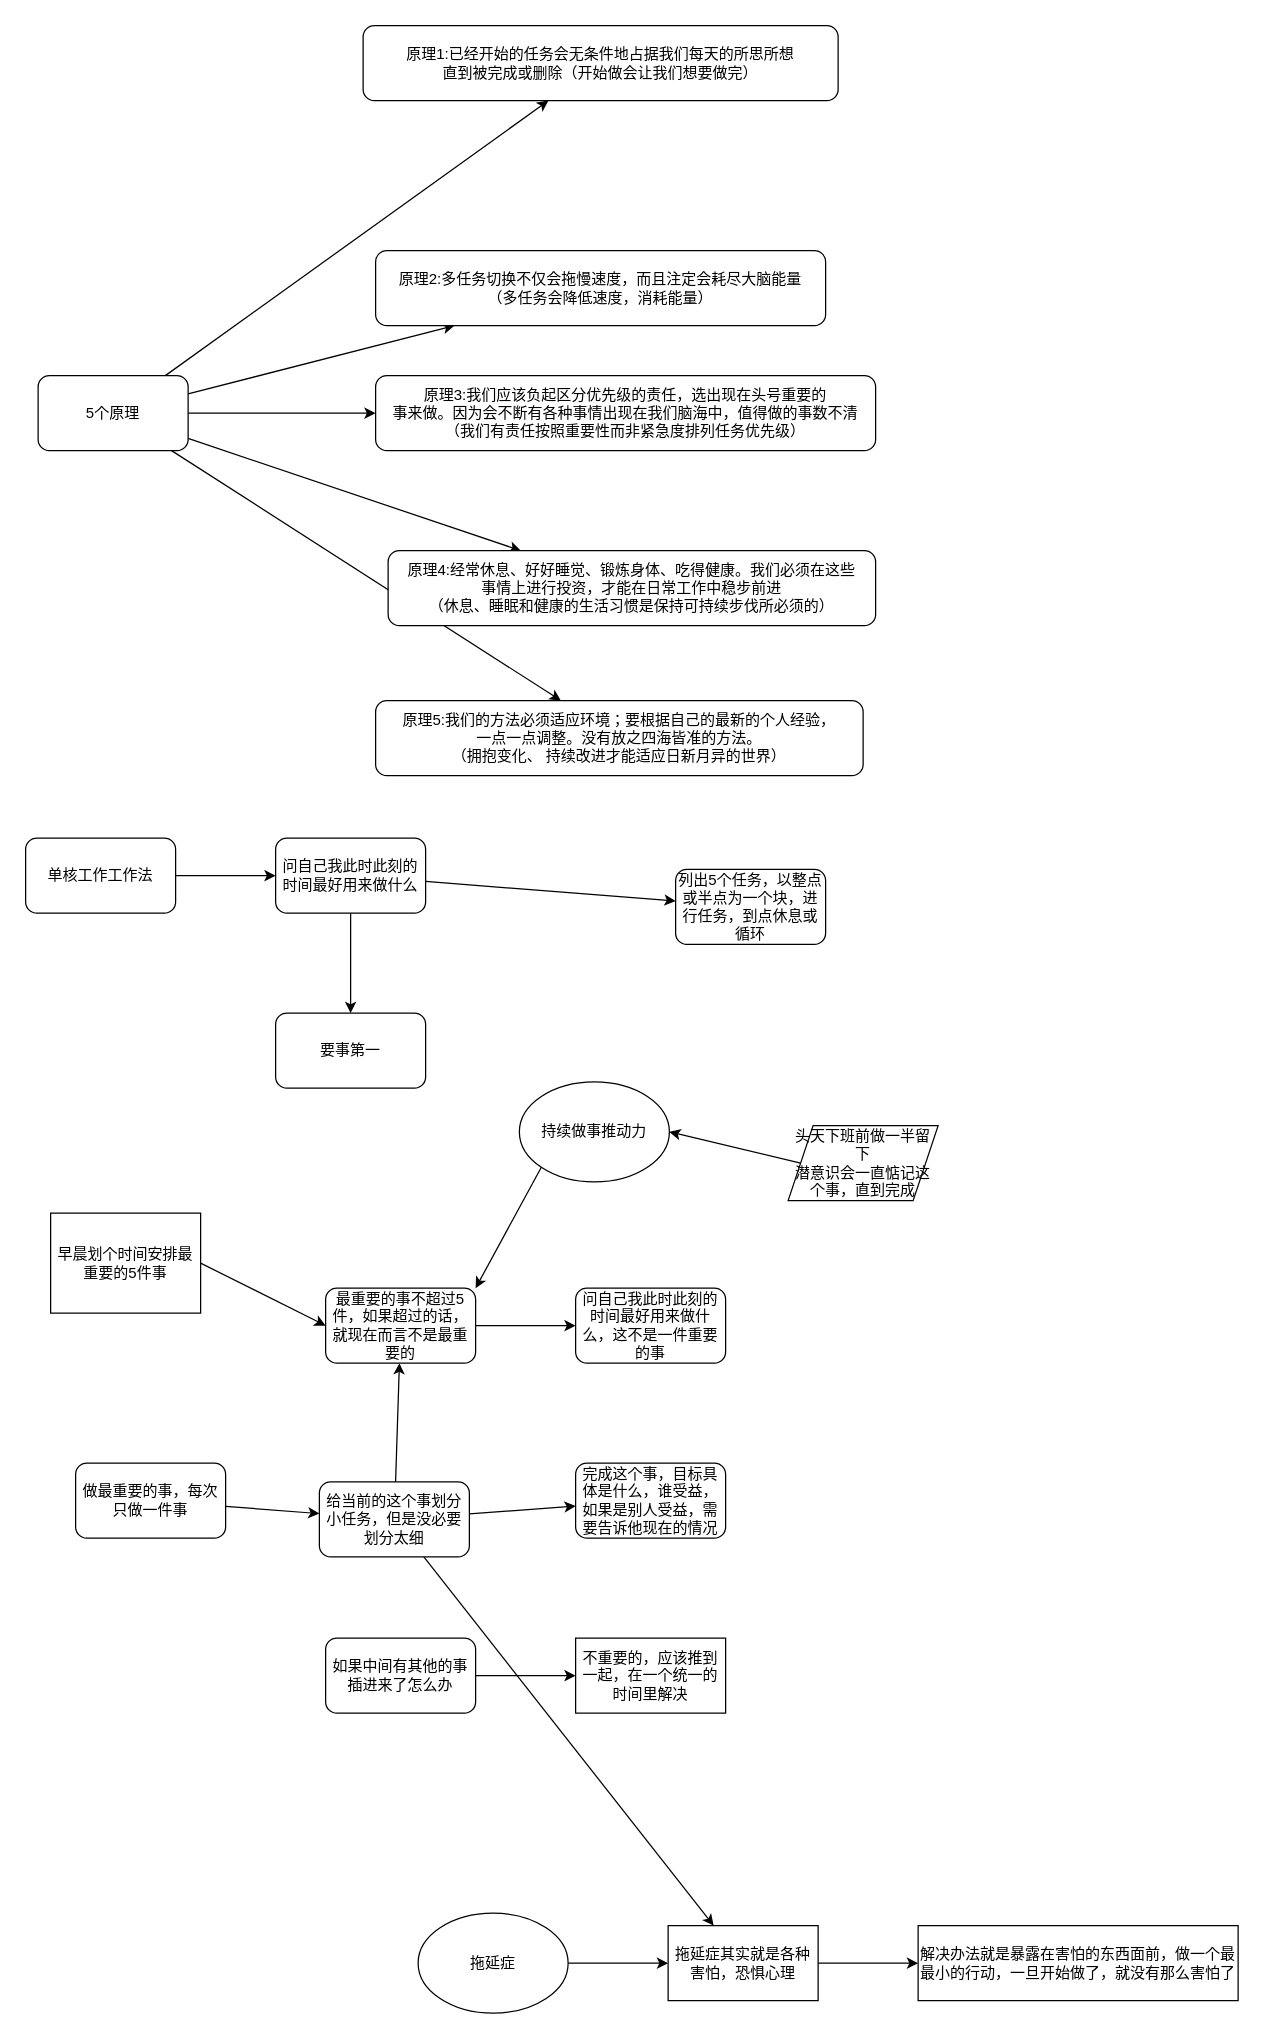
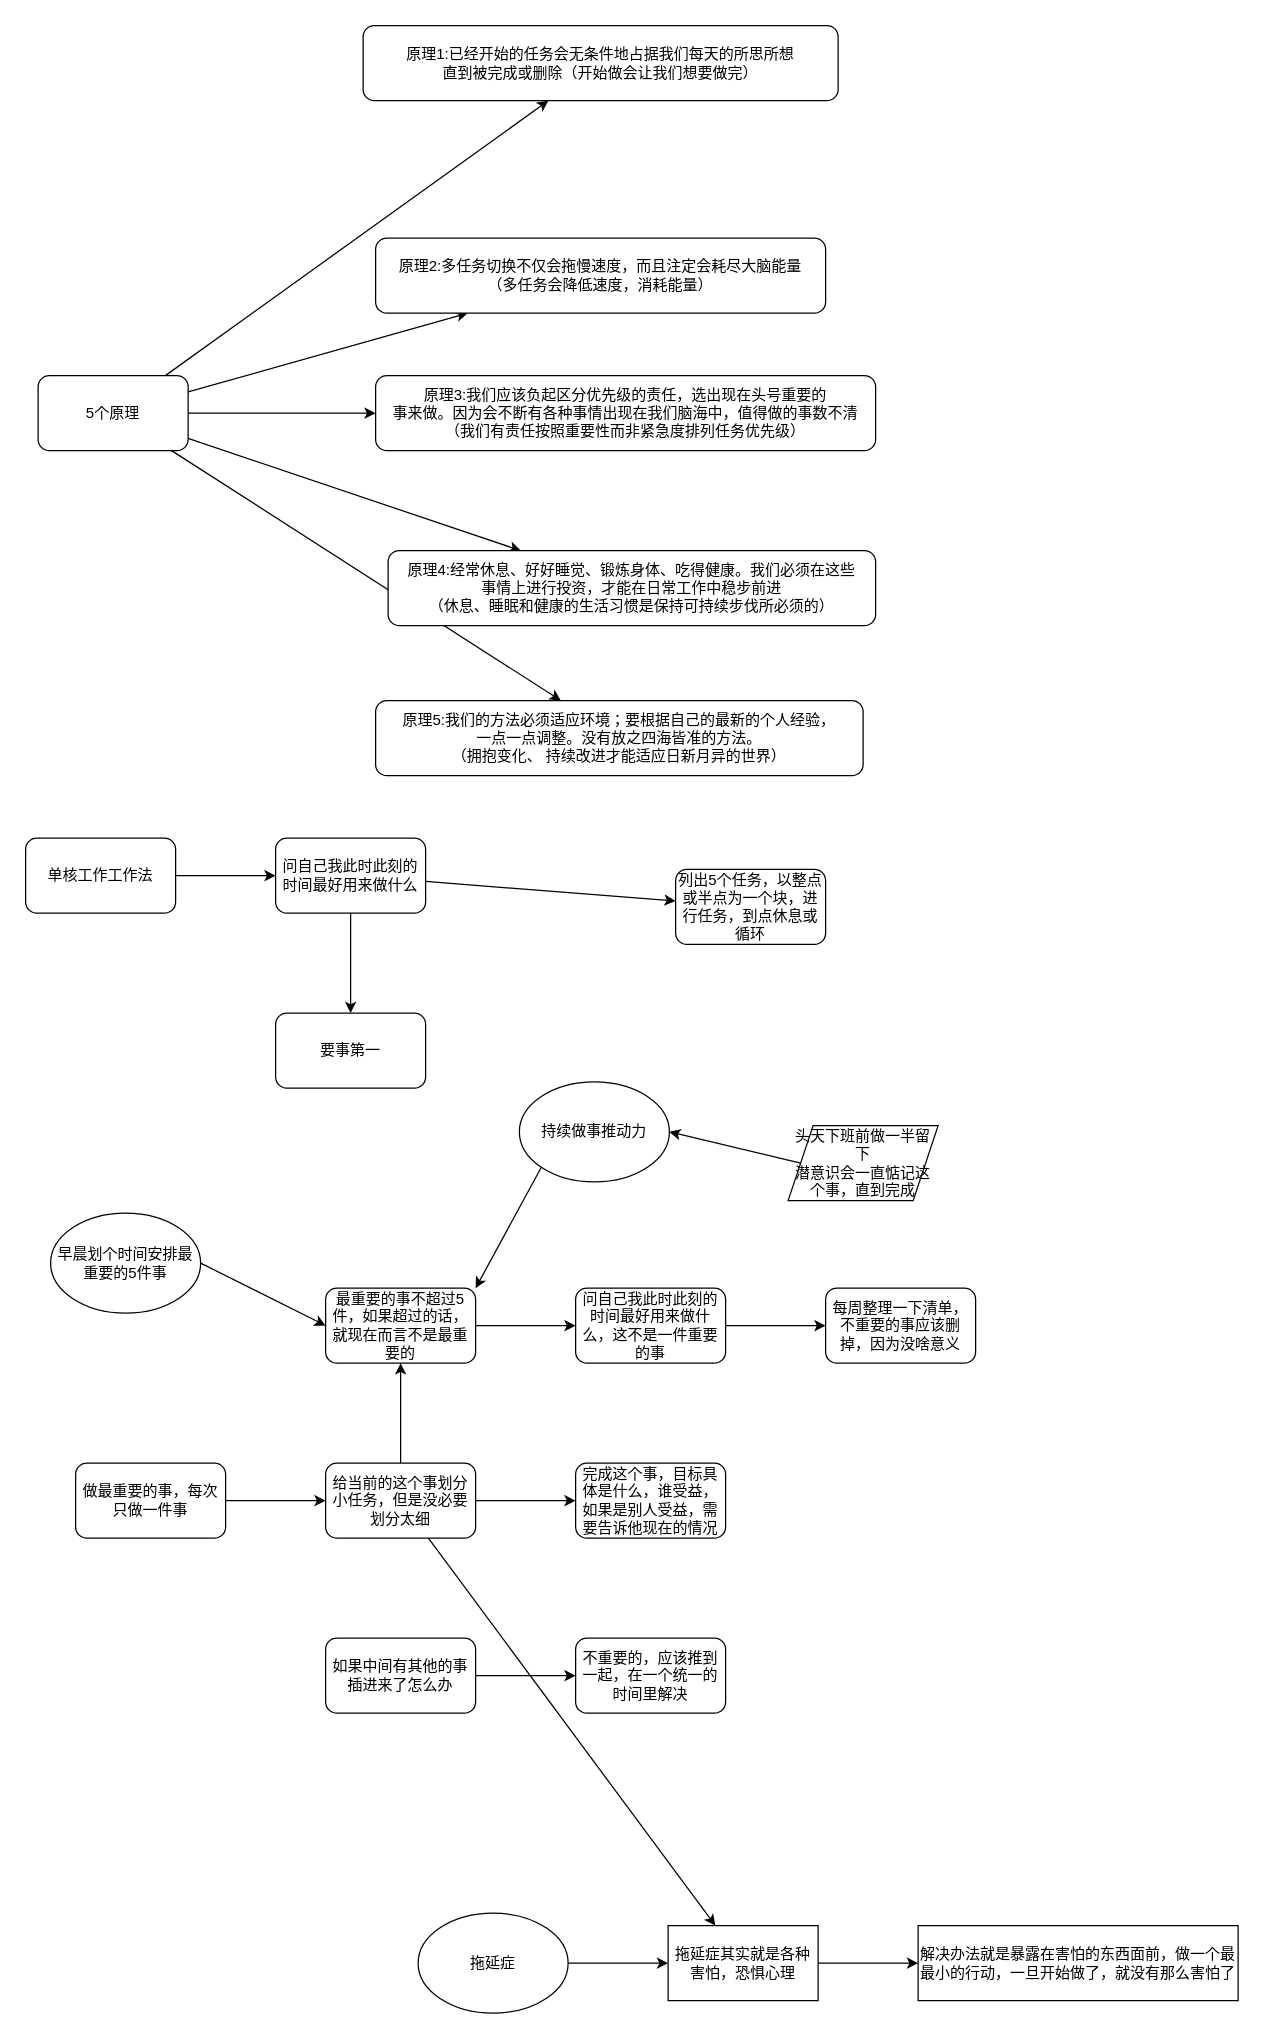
(601, 288) -> (601, 276)
(126, 1263) -> (126, 1263)
none -> (772, 1326)
none -> (901, 1326)
(394, 1519) -> (401, 1501)
(651, 1676) -> (651, 1676)
